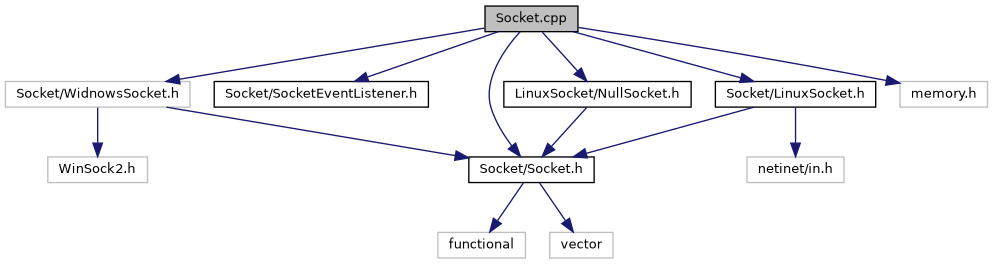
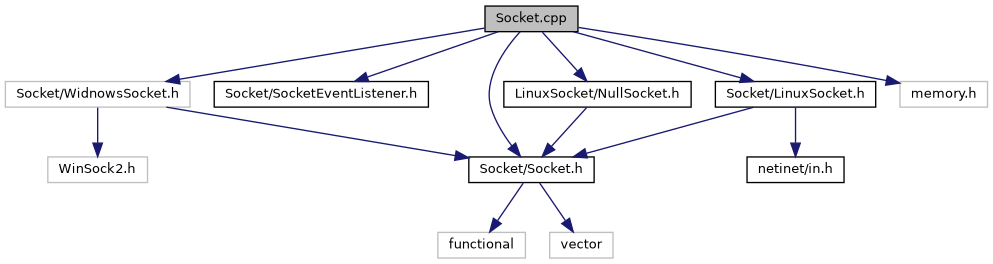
(796, 170) -> (796, 170)
